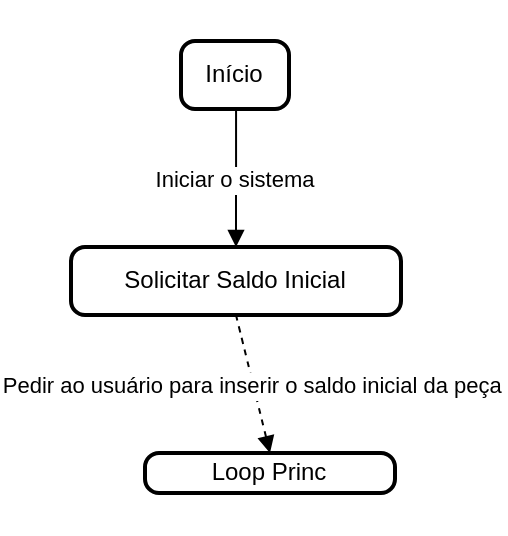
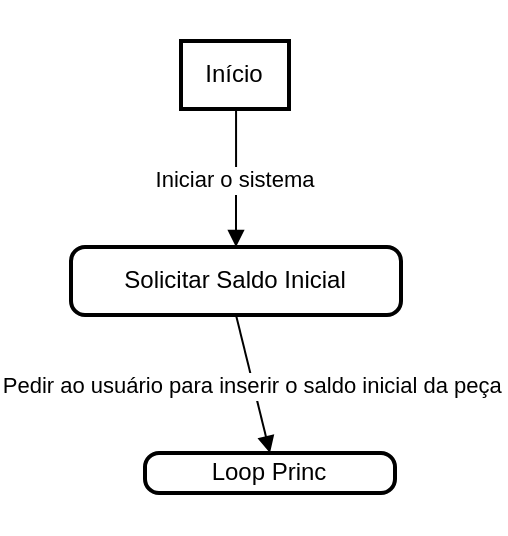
(235, 75) -> (235, 75)
(244, 347) -> (244, 347)
